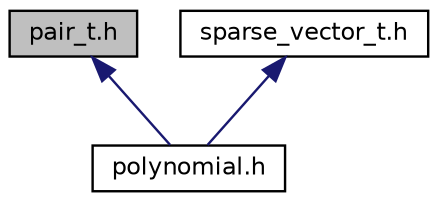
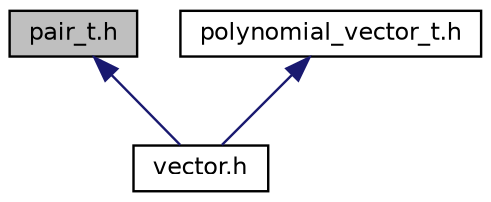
(304, 34) -> (331, 34)
(189, 168) -> (201, 168)
